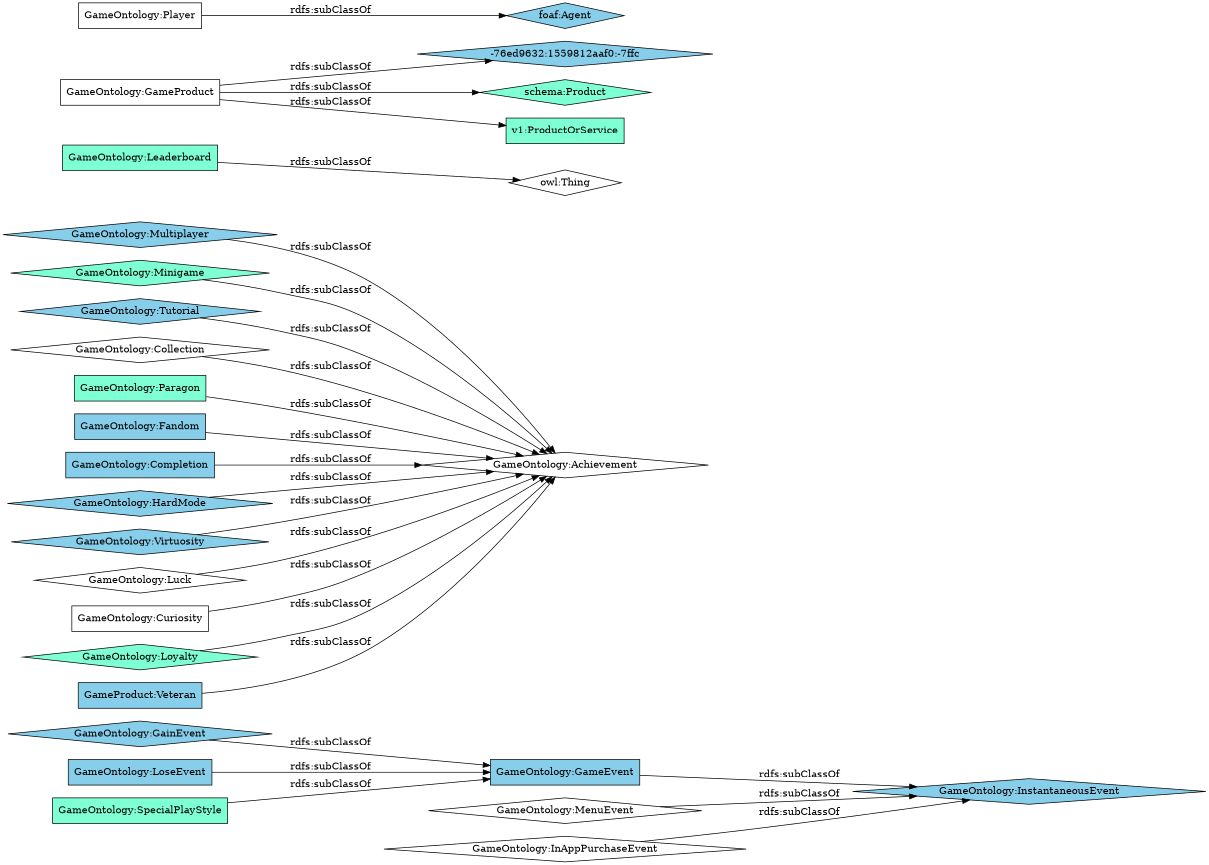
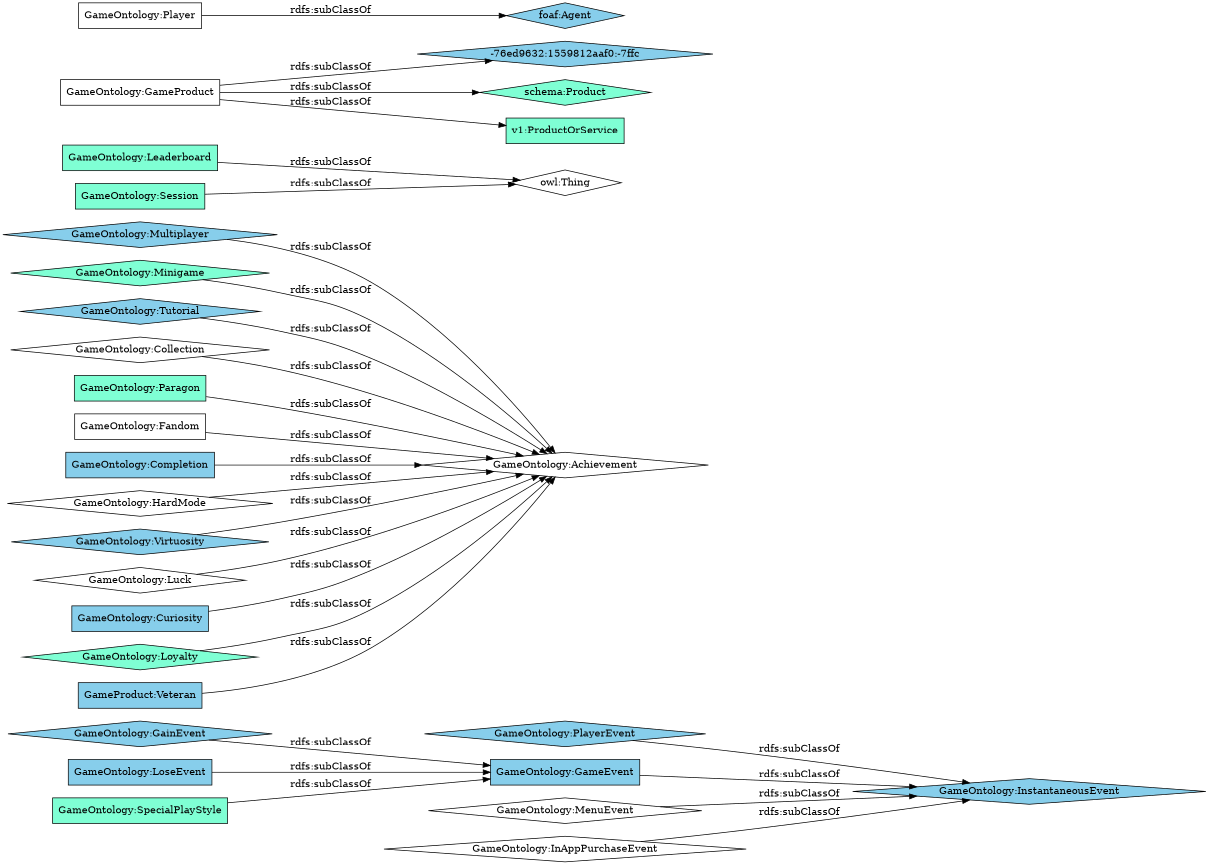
none -> (140, 196)
(140, 427) -> (140, 427)
(140, 503) -> (140, 503)
(140, 619) -> (140, 619)
none -> (565, 734)
